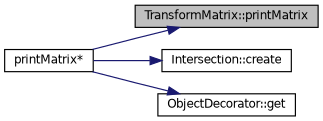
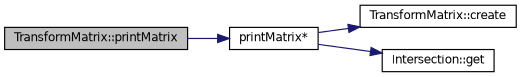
(130, 40) -> (203, 38)
(227, 61) -> (438, 16)
(227, 105) -> (438, 61)
